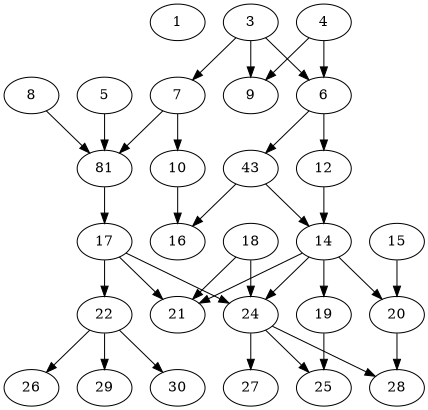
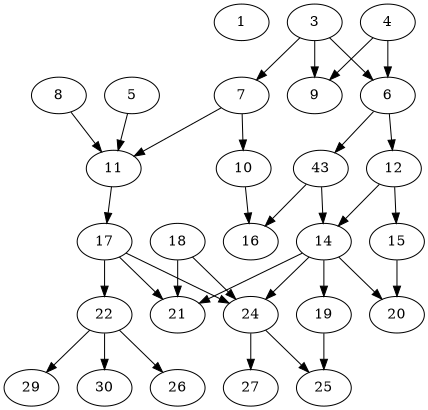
(105, 169) -> (114, 169)
none -> (395, 200)
(397, 388) -> none
